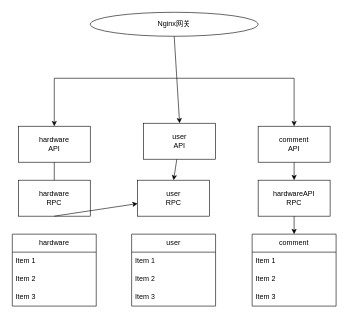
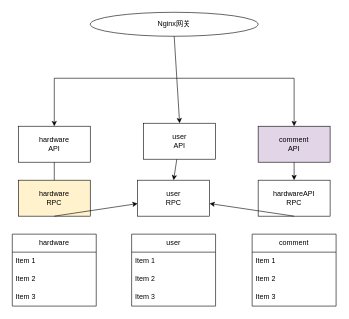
(294, 144) -> (294, 144)
(54, 198) -> (54, 198)
(294, 228) -> (249, 210)
